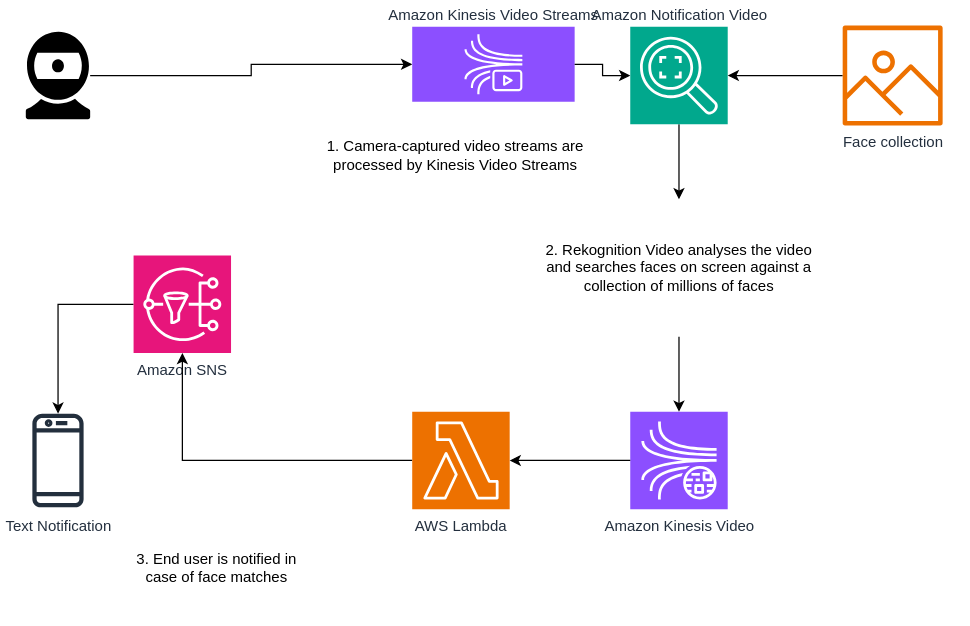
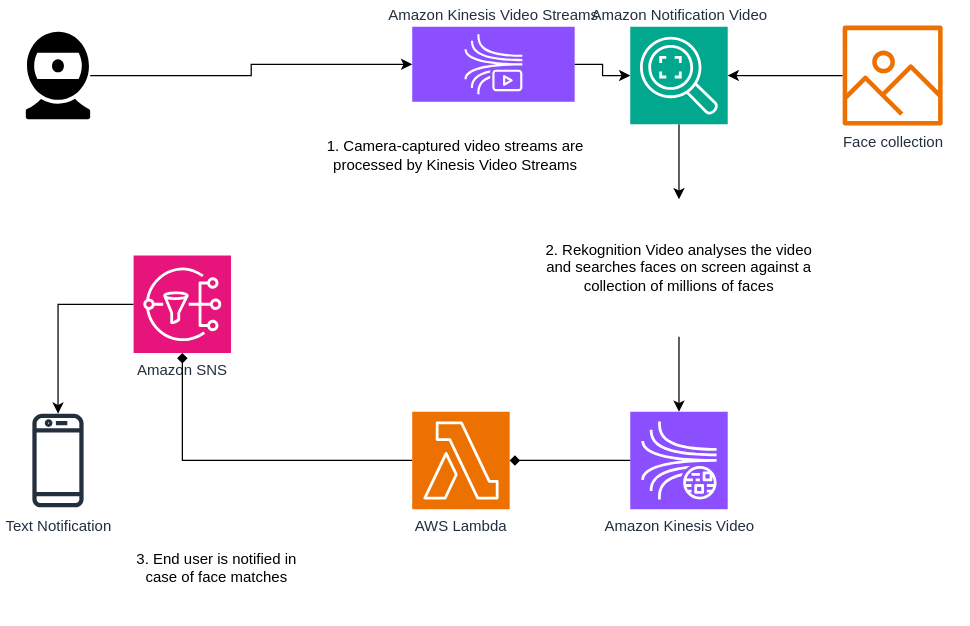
(182, 363) -> (182, 364)
(520, 461) -> (520, 461)
